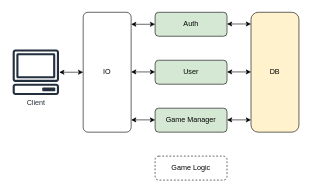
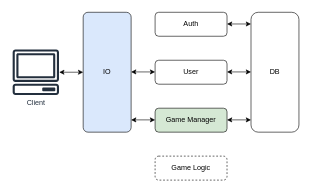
(150, 24) -> none
(191, 24) -> (191, 24)
(107, 72) -> (107, 72)
(191, 72) -> (191, 72)
(275, 72) -> (275, 72)
